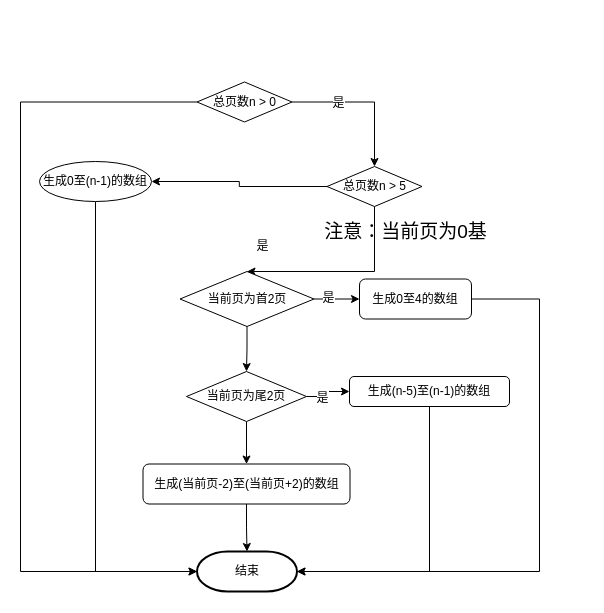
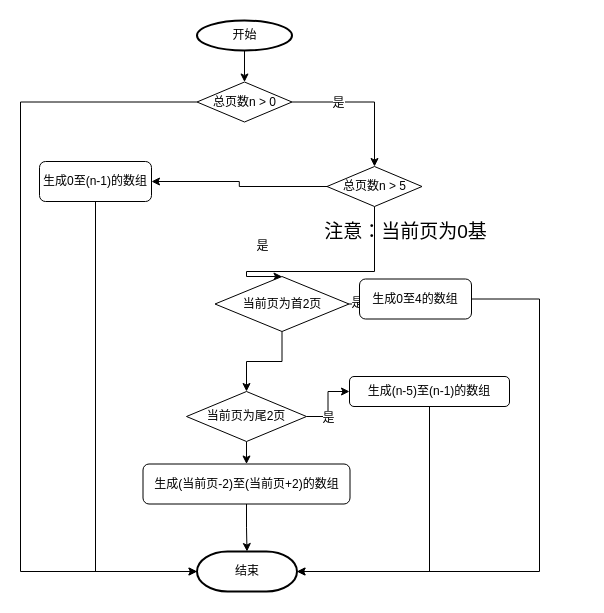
none -> (245, 36)
none -> (245, 71)
(96, 182) -> (96, 182)
(247, 299) -> (282, 304)
(247, 397) -> (247, 417)
